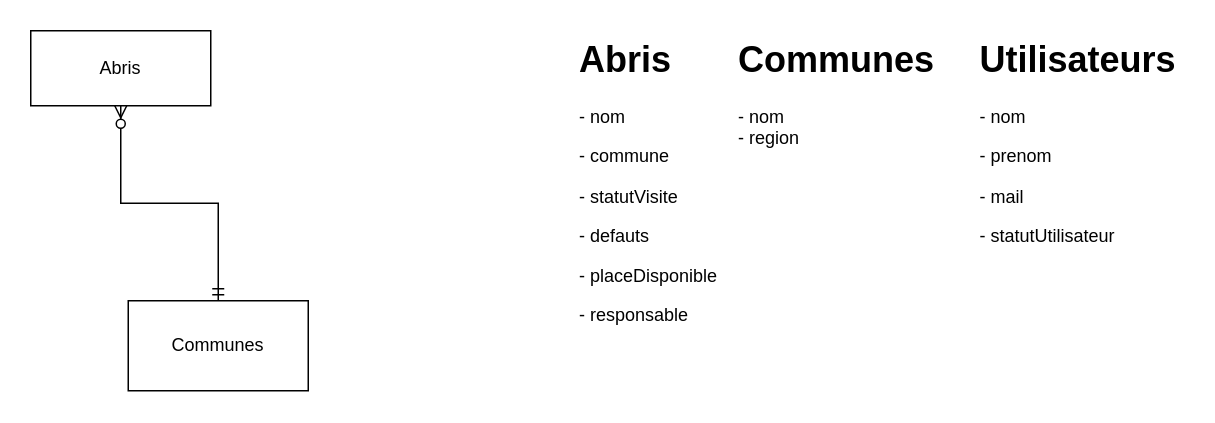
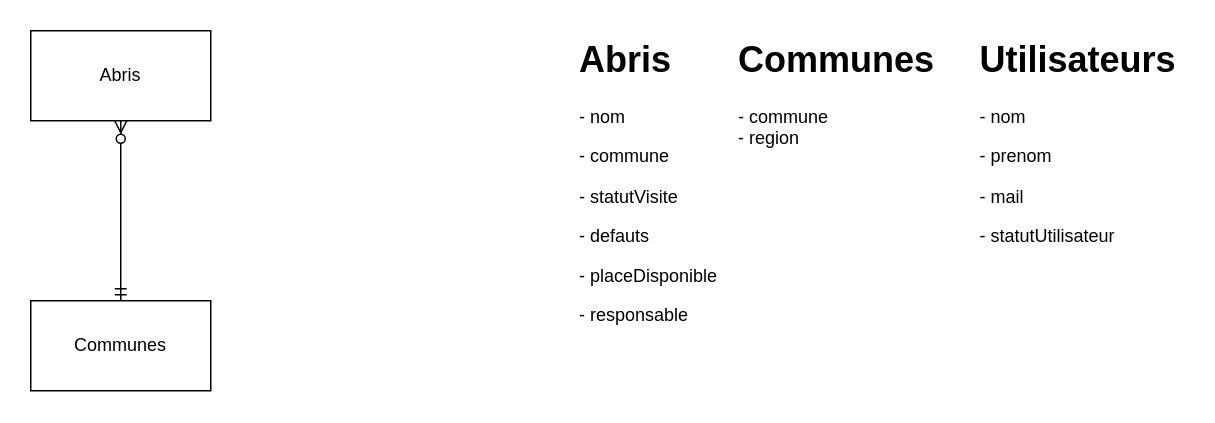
(779, 48) -> (782, 48)
(121, 68) -> (121, 76)
(218, 346) -> (121, 346)
